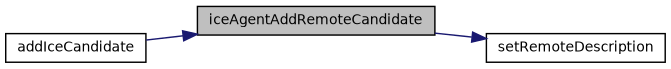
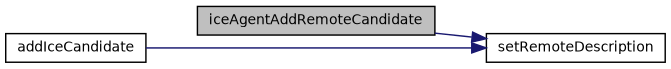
(165, 38) -> (309, 48)
